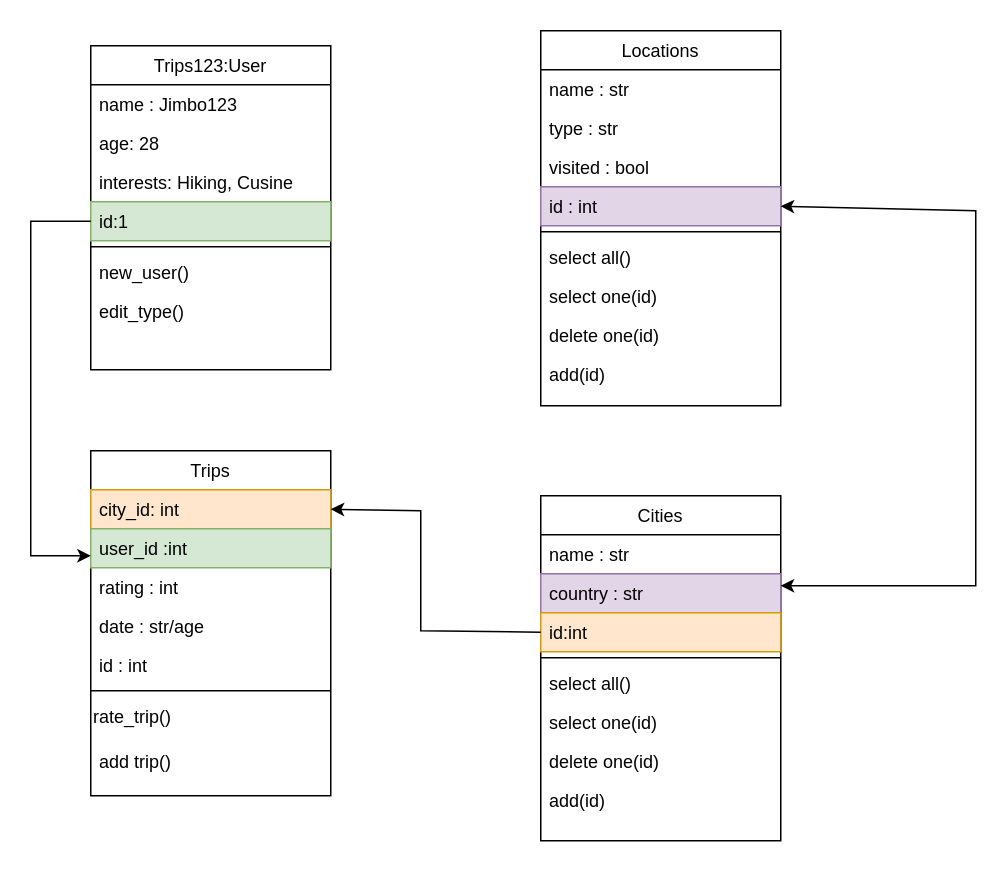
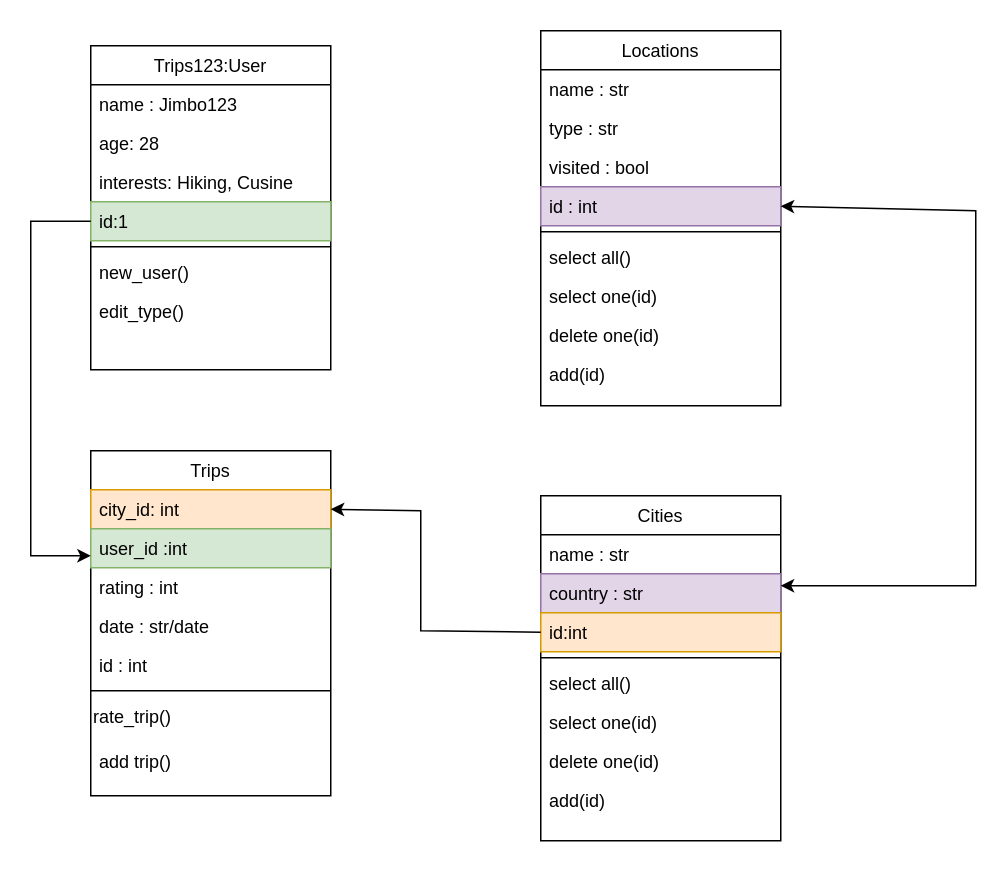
(163, 627) -> (168, 627)
